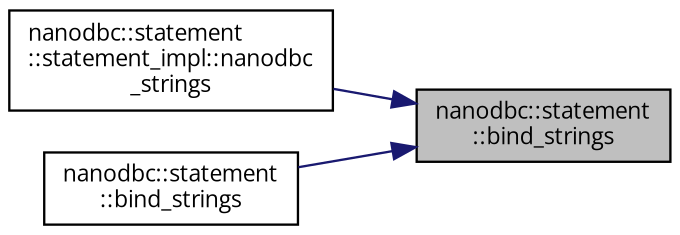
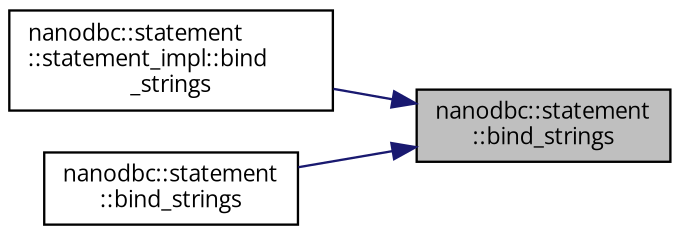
(171, 61) -> (171, 61)
